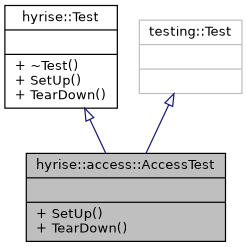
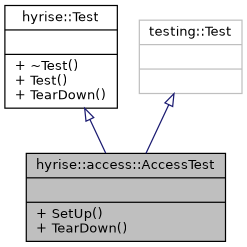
(48, 81) -> (42, 81)
